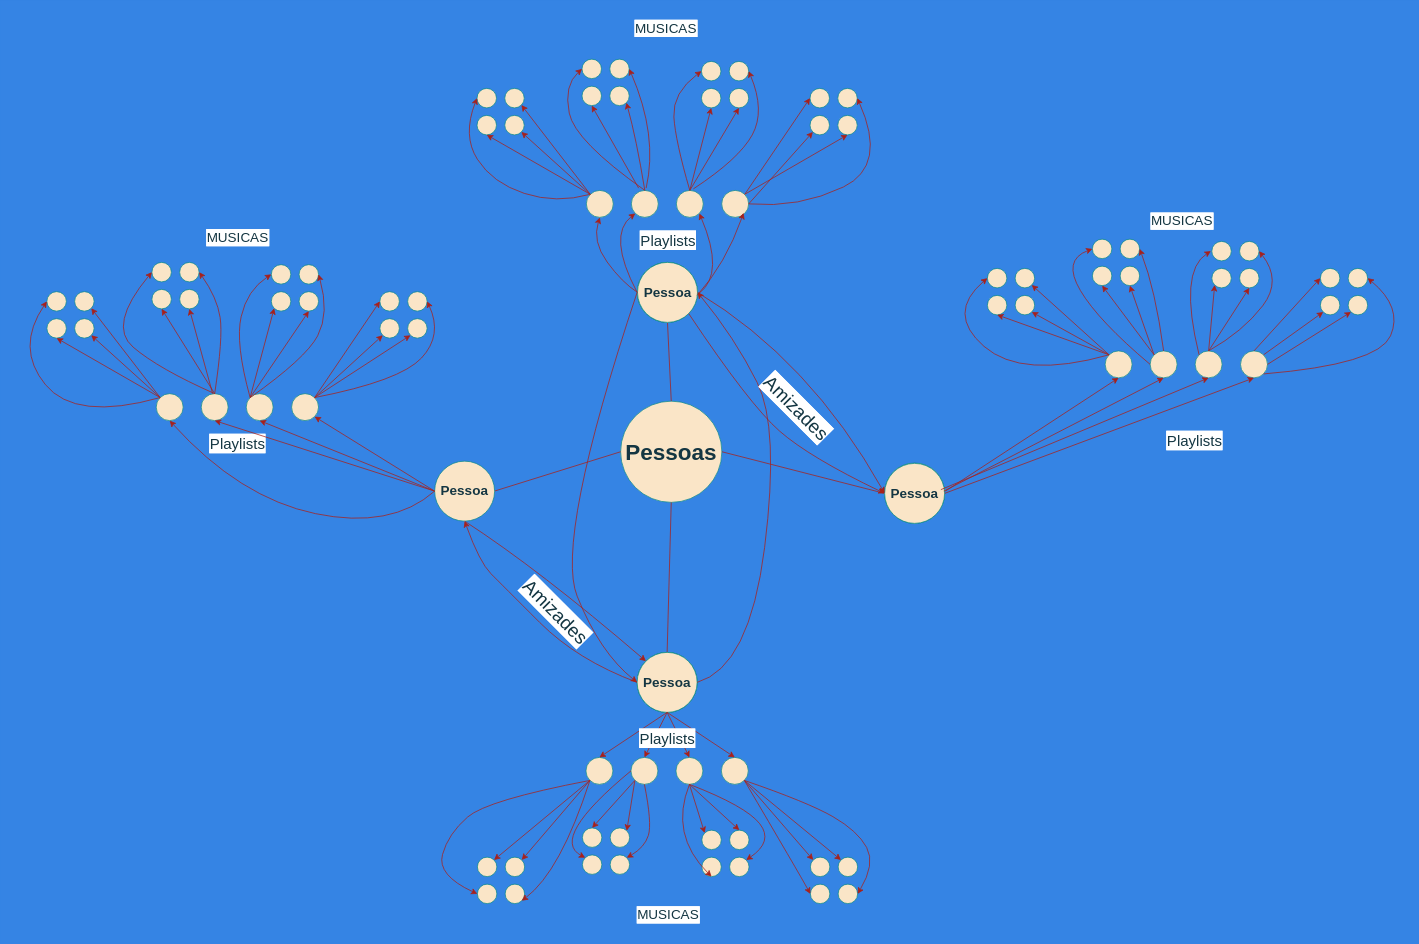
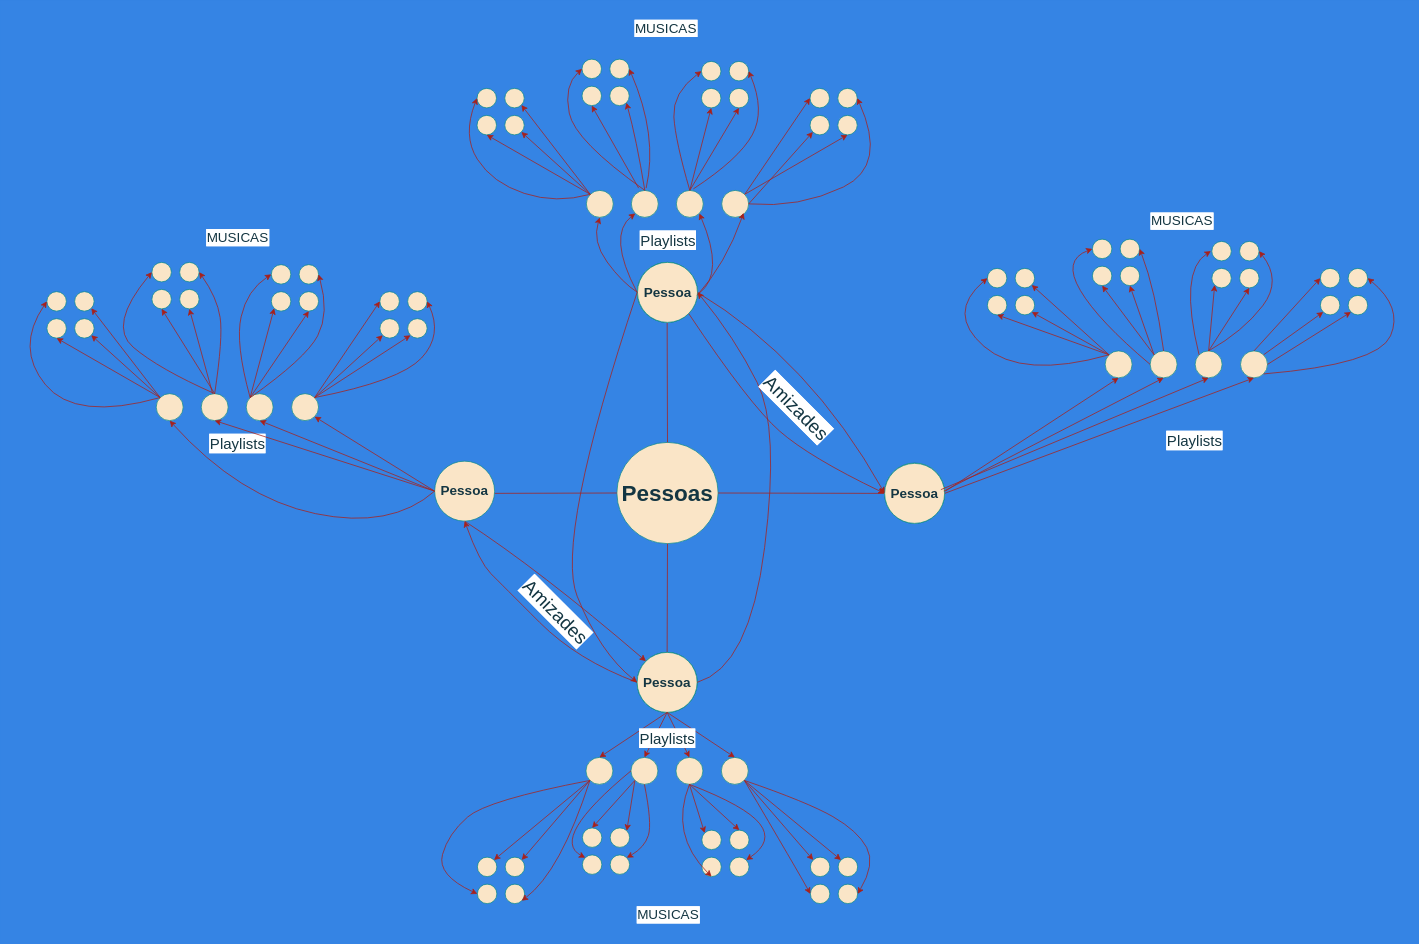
(671, 452) -> (668, 493)
